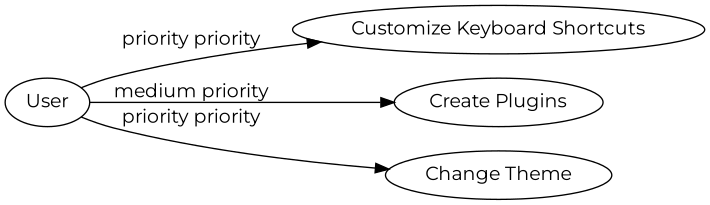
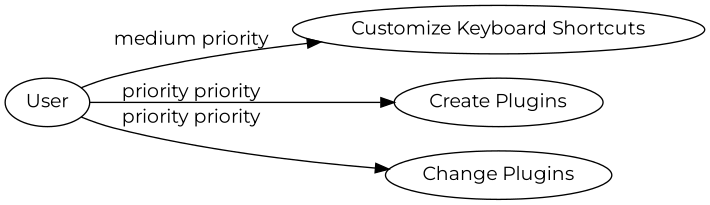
(191, 40) -> (191, 40)
(191, 92) -> (191, 92)
(499, 175) -> (499, 175)
